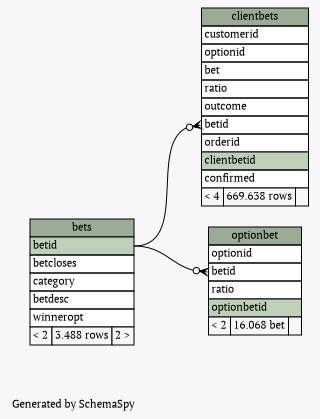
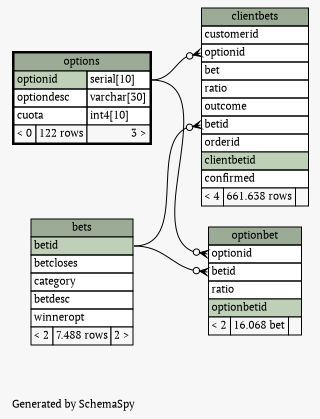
none -> (82, 98)
(260, 196) -> (260, 196)
(82, 336) -> (82, 336)
